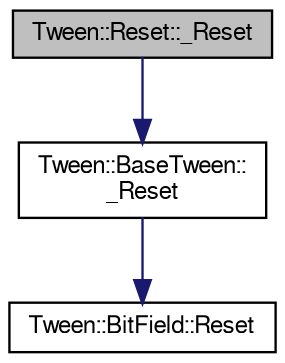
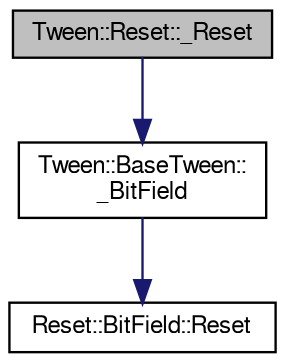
(143, 180) -> (143, 180)
(143, 327) -> (143, 327)
